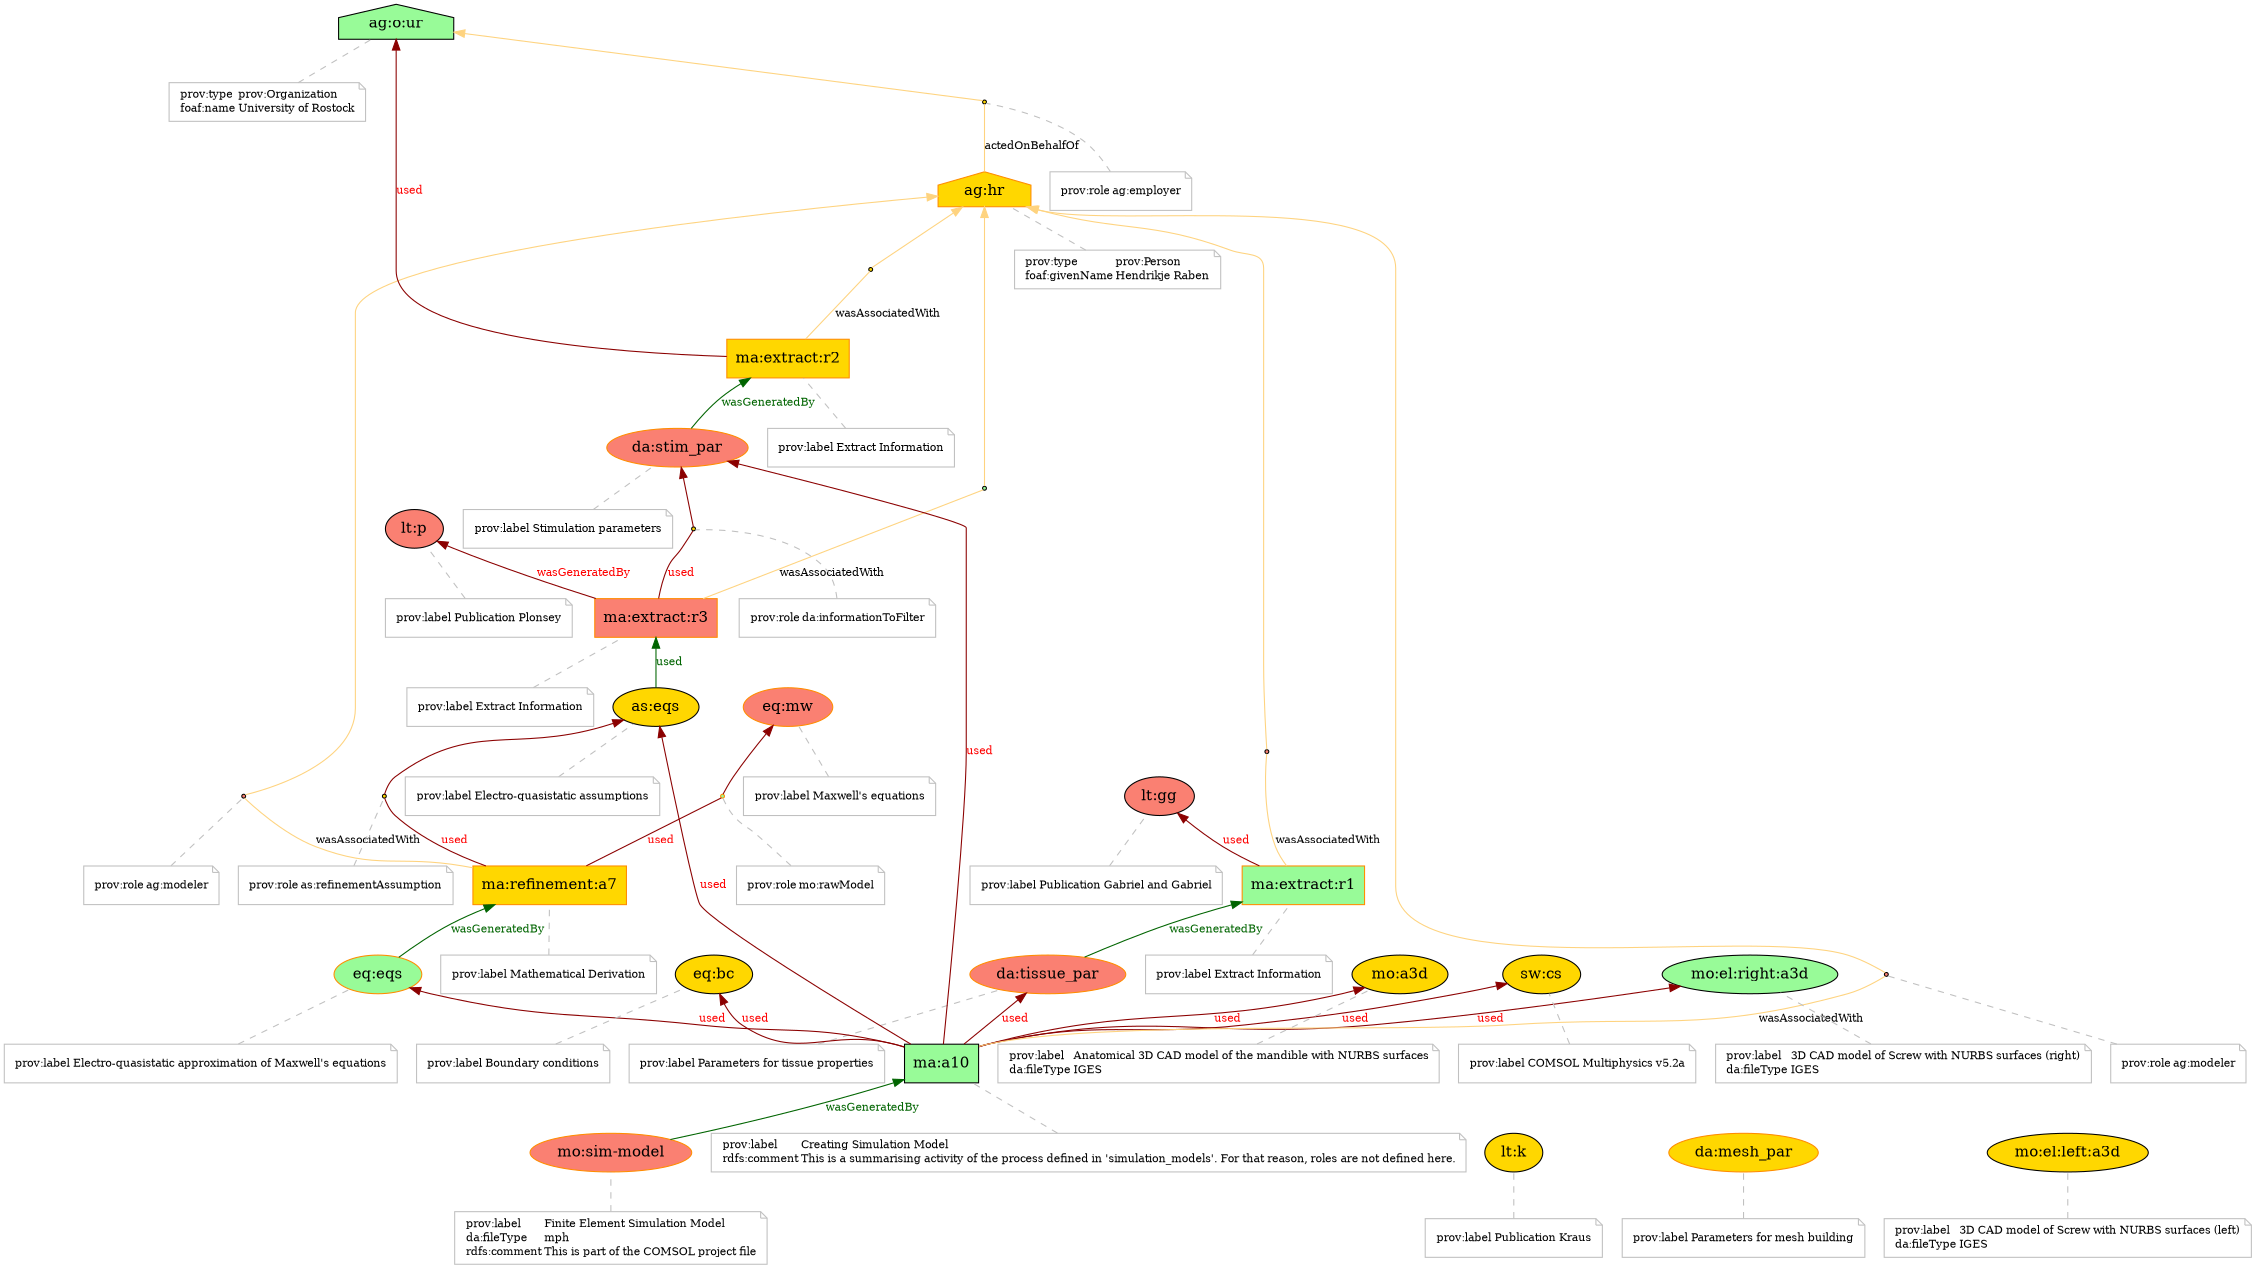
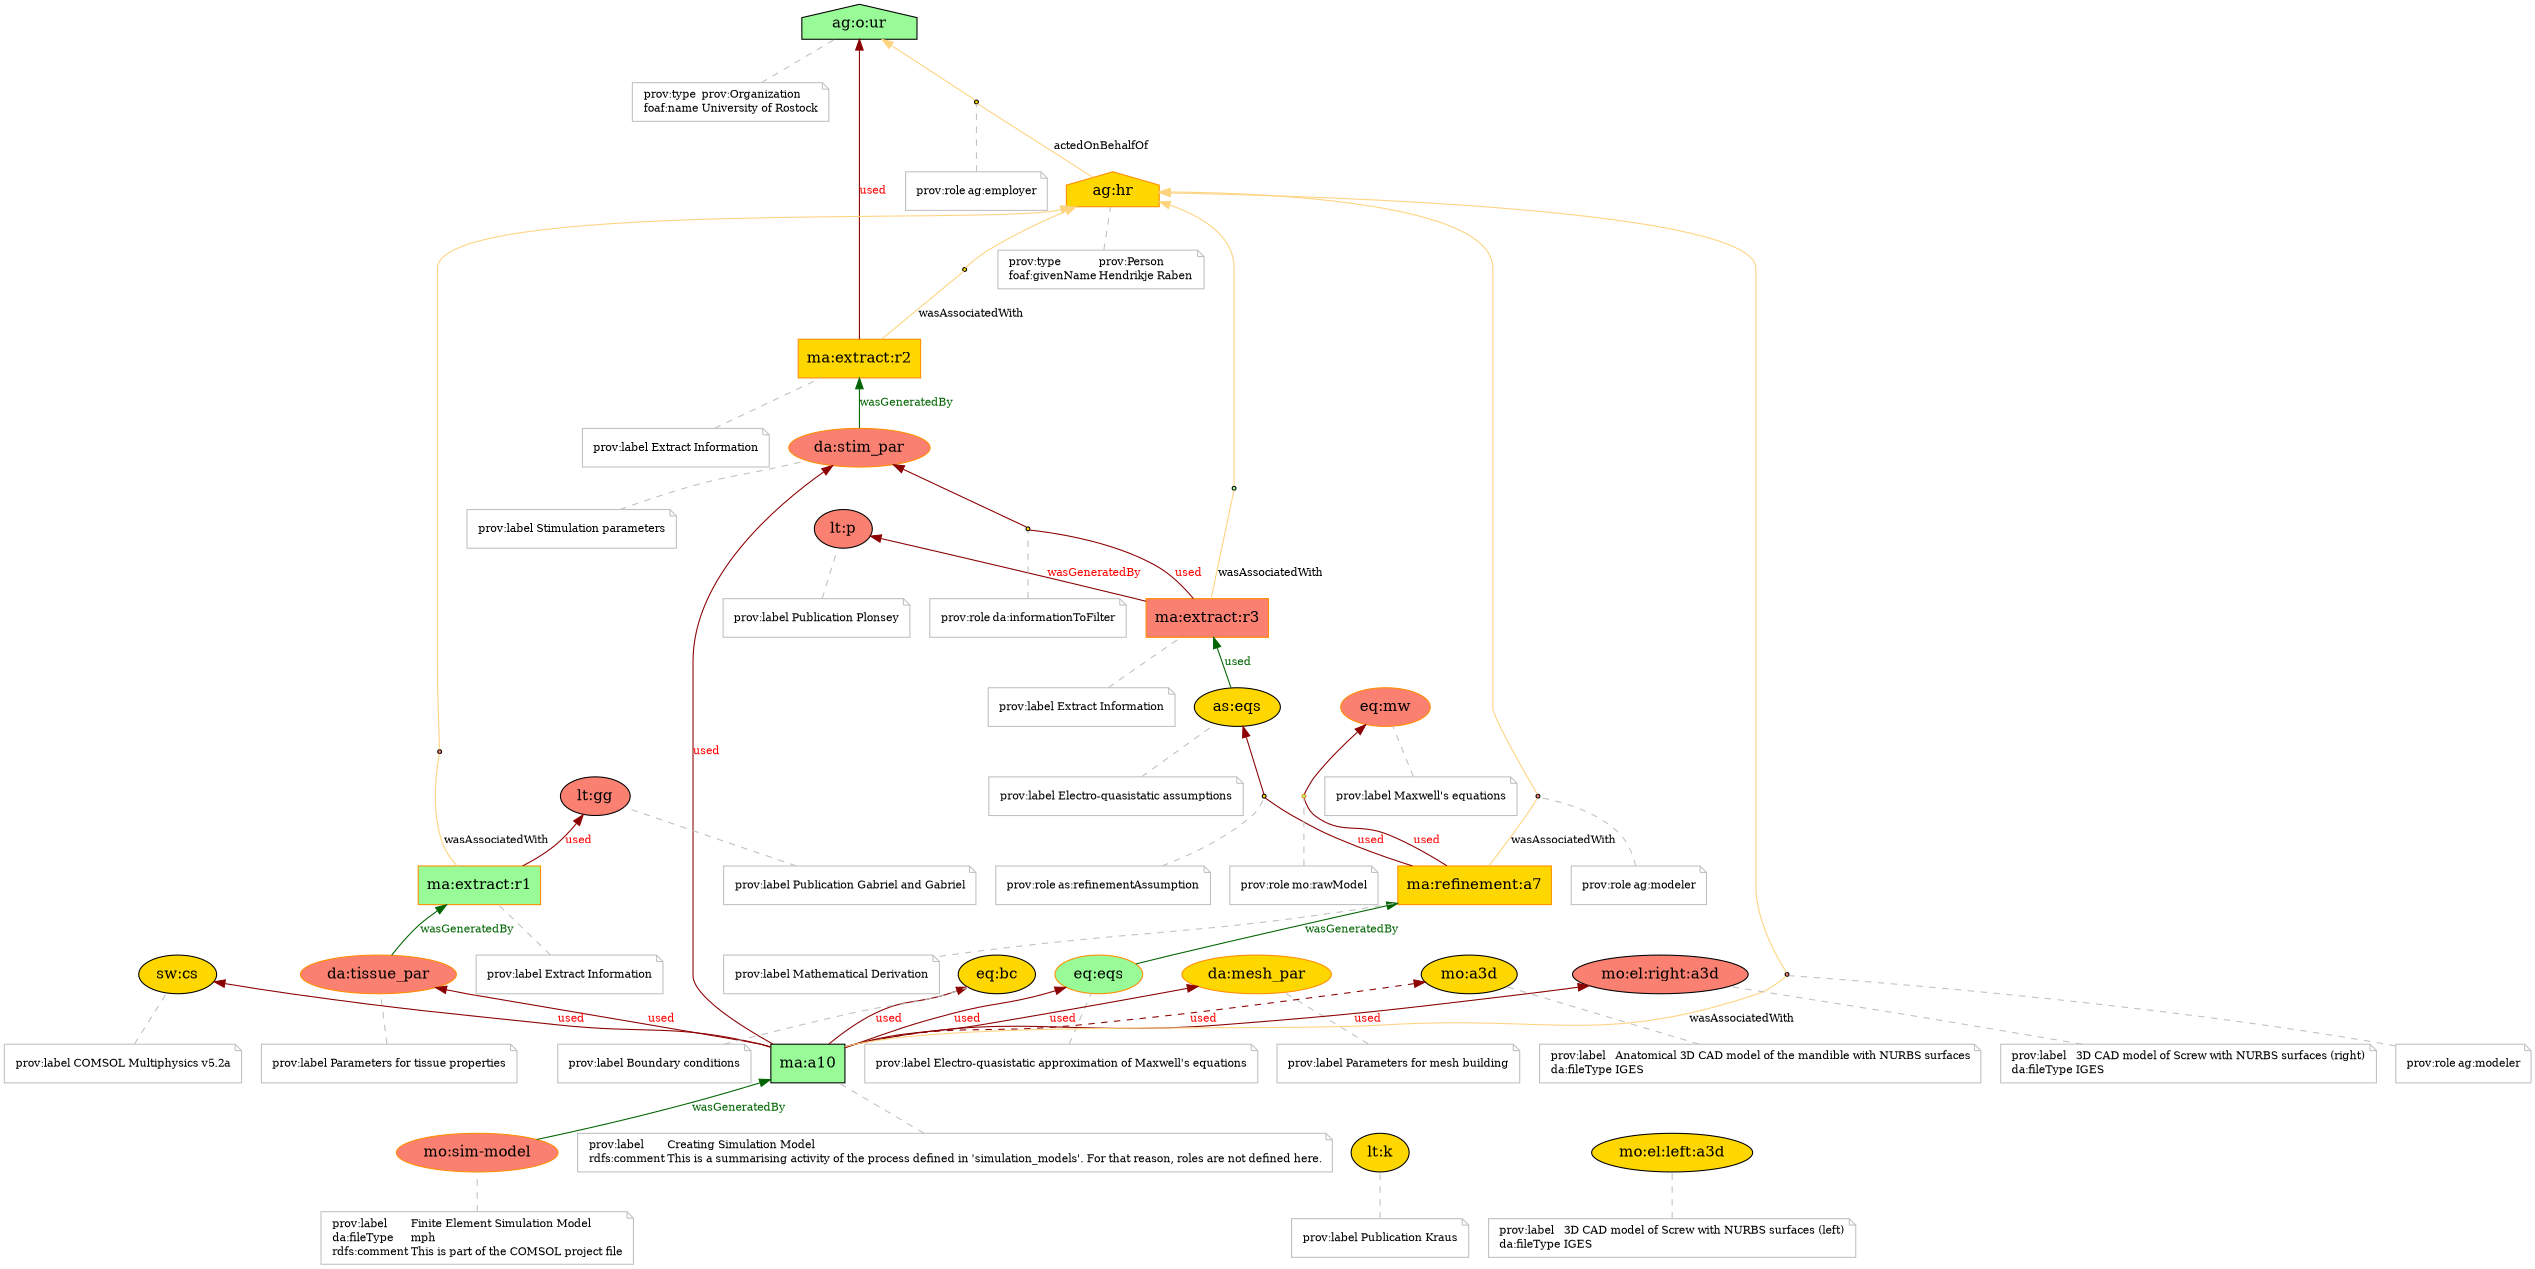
(731, 931) -> (1016, 1019)
(1750, 974) -> (1660, 974)
(1166, 1017) -> (1130, 1020)
